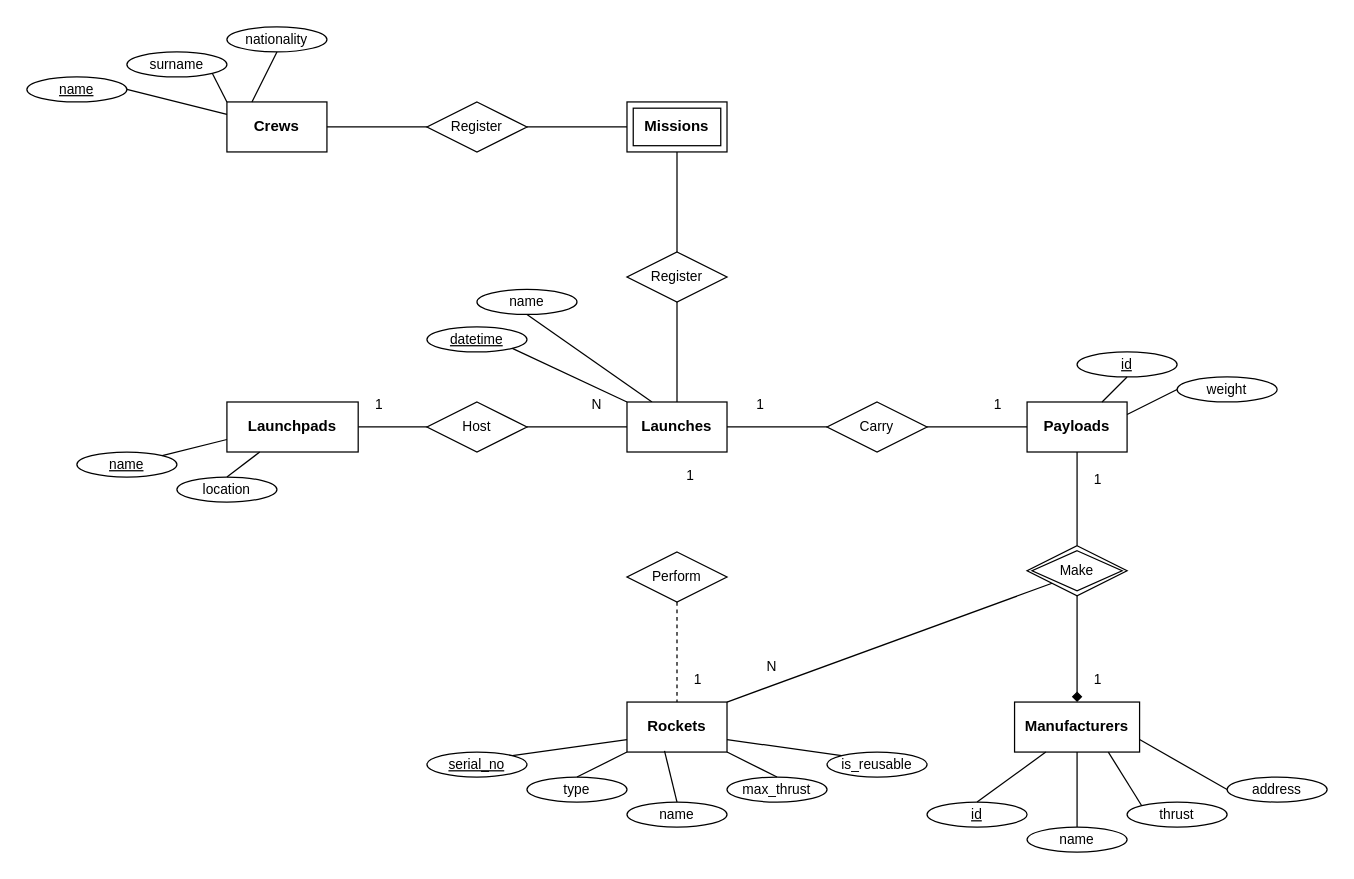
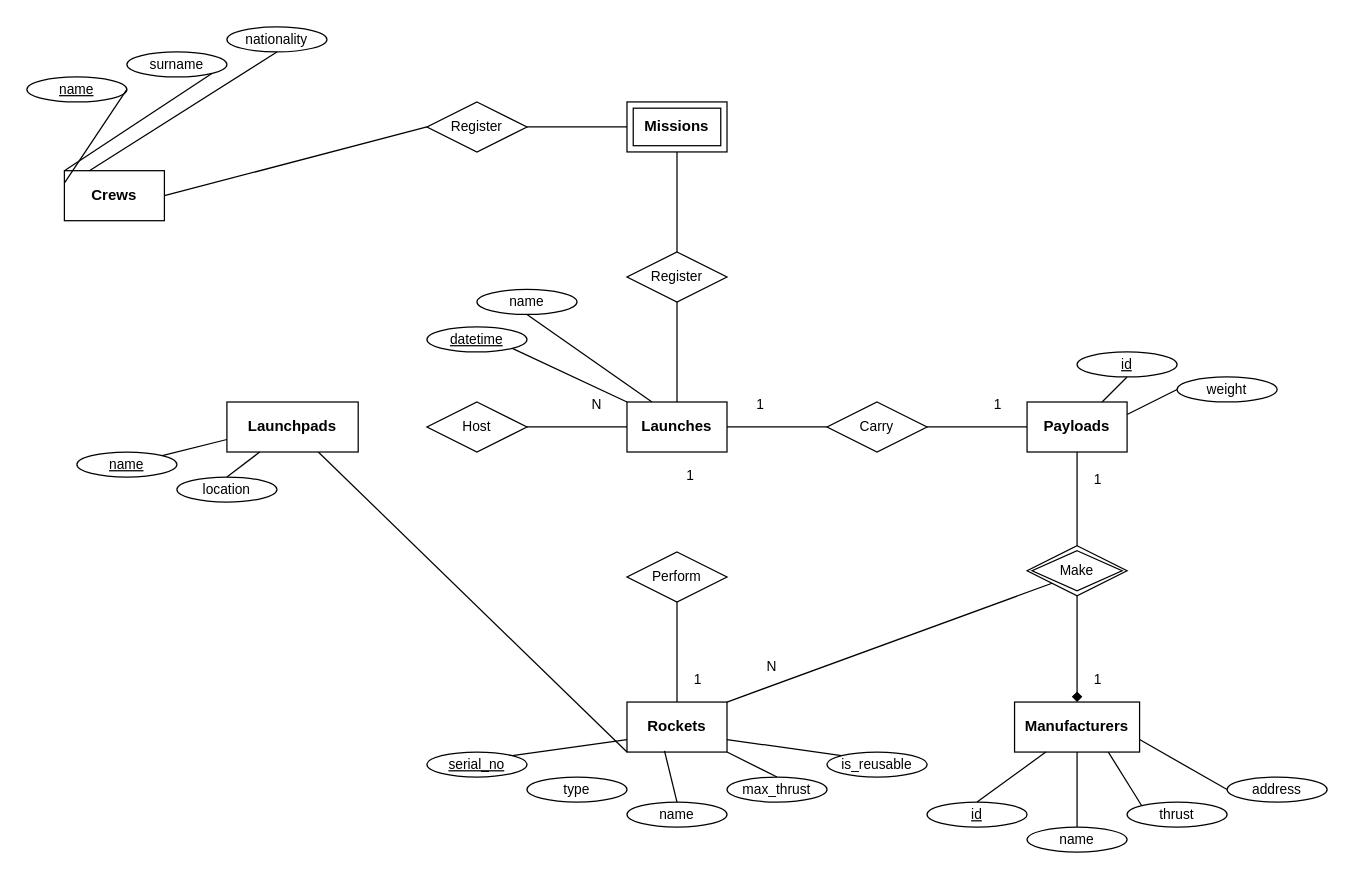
(277, 127) -> (114, 196)
(393, 427) -> none
(677, 652) -> (677, 652)
(602, 764) -> (473, 602)
